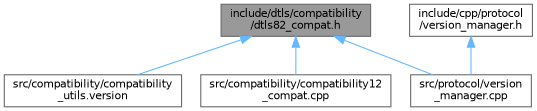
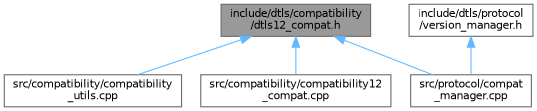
(296, 20) -> (296, 20)
(471, 20) -> (471, 20)
(93, 91) -> (93, 91)
(471, 91) -> (471, 91)
